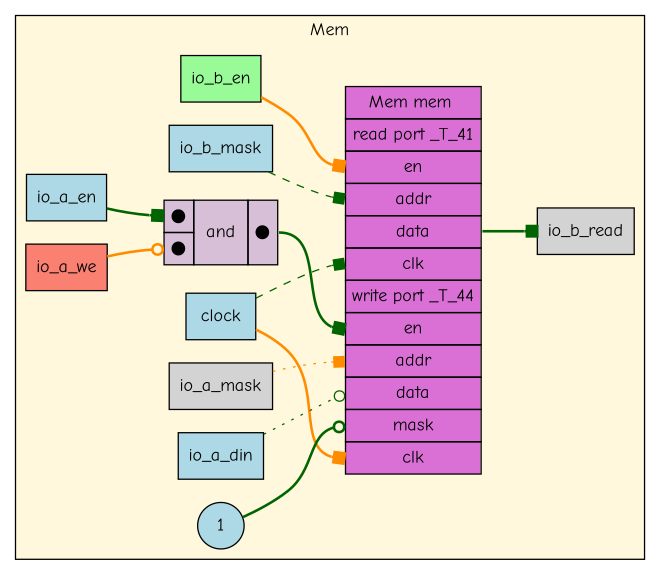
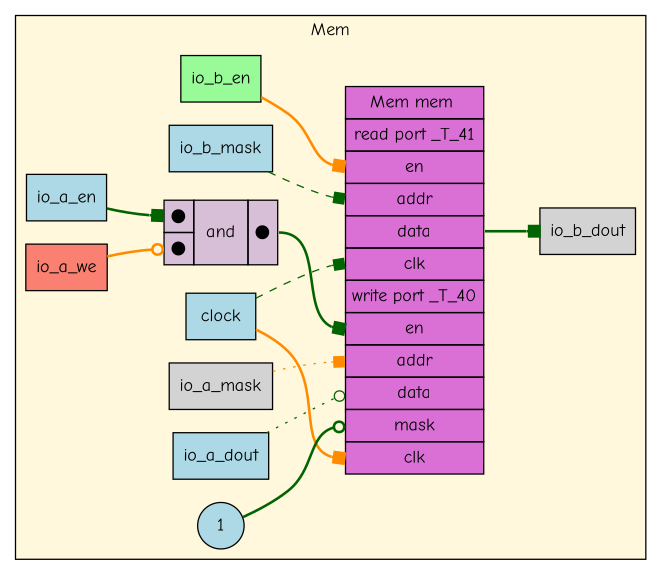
(586, 231) -> (588, 231)
(413, 296) -> (415, 296)
(221, 456) -> (221, 456)
